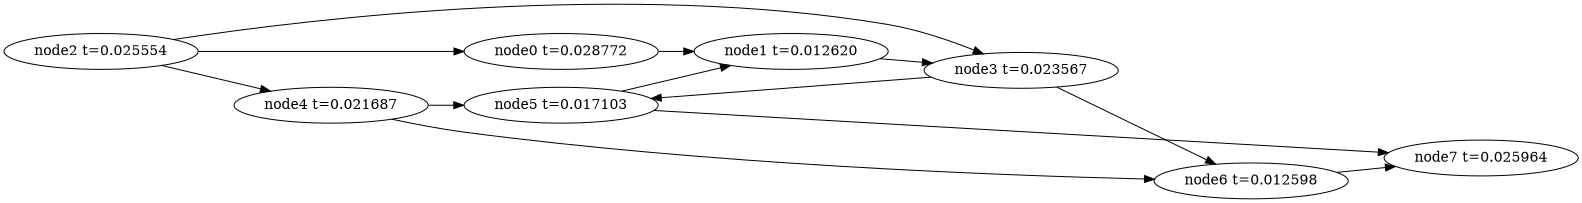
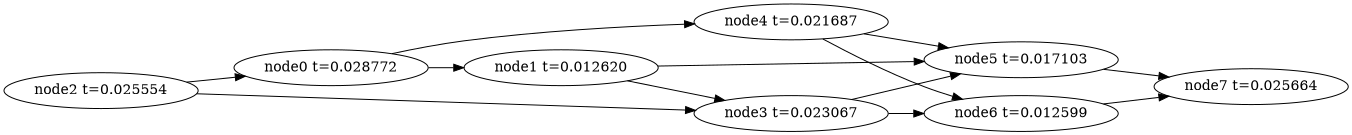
(1021, 70) -> (791, 114)
(211, 77) -> (538, 33)
(671, 80) -> (786, 64)
(1481, 158) -> (1251, 87)
(1251, 181) -> (1021, 114)
